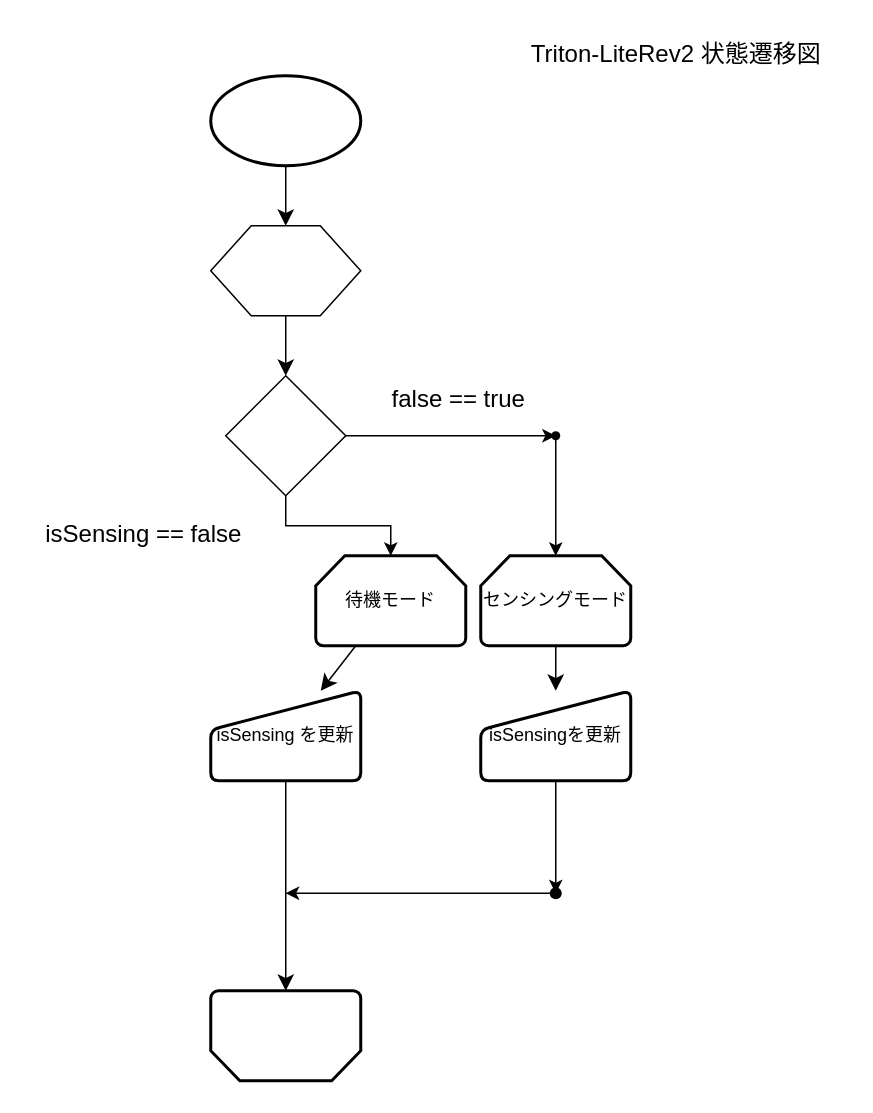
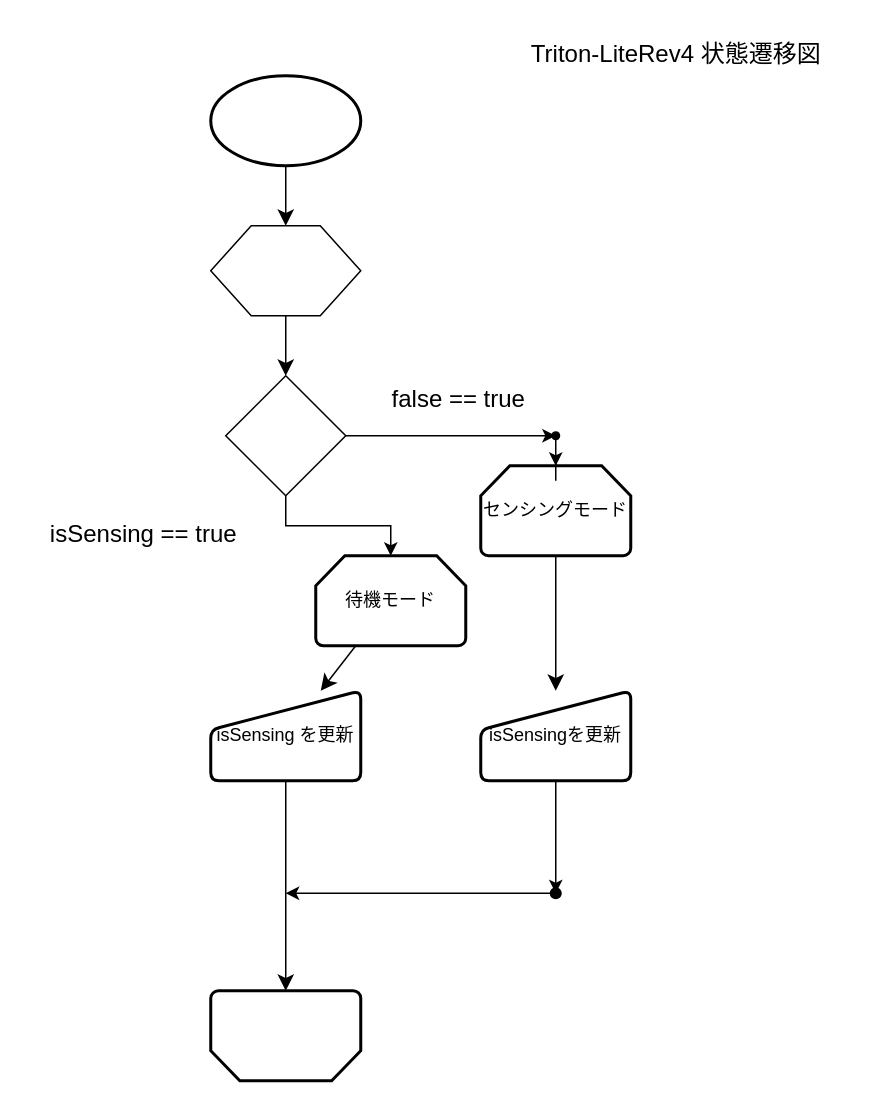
(677, 53) -> (677, 53)
(144, 533) -> (144, 533)
(556, 601) -> (556, 511)
